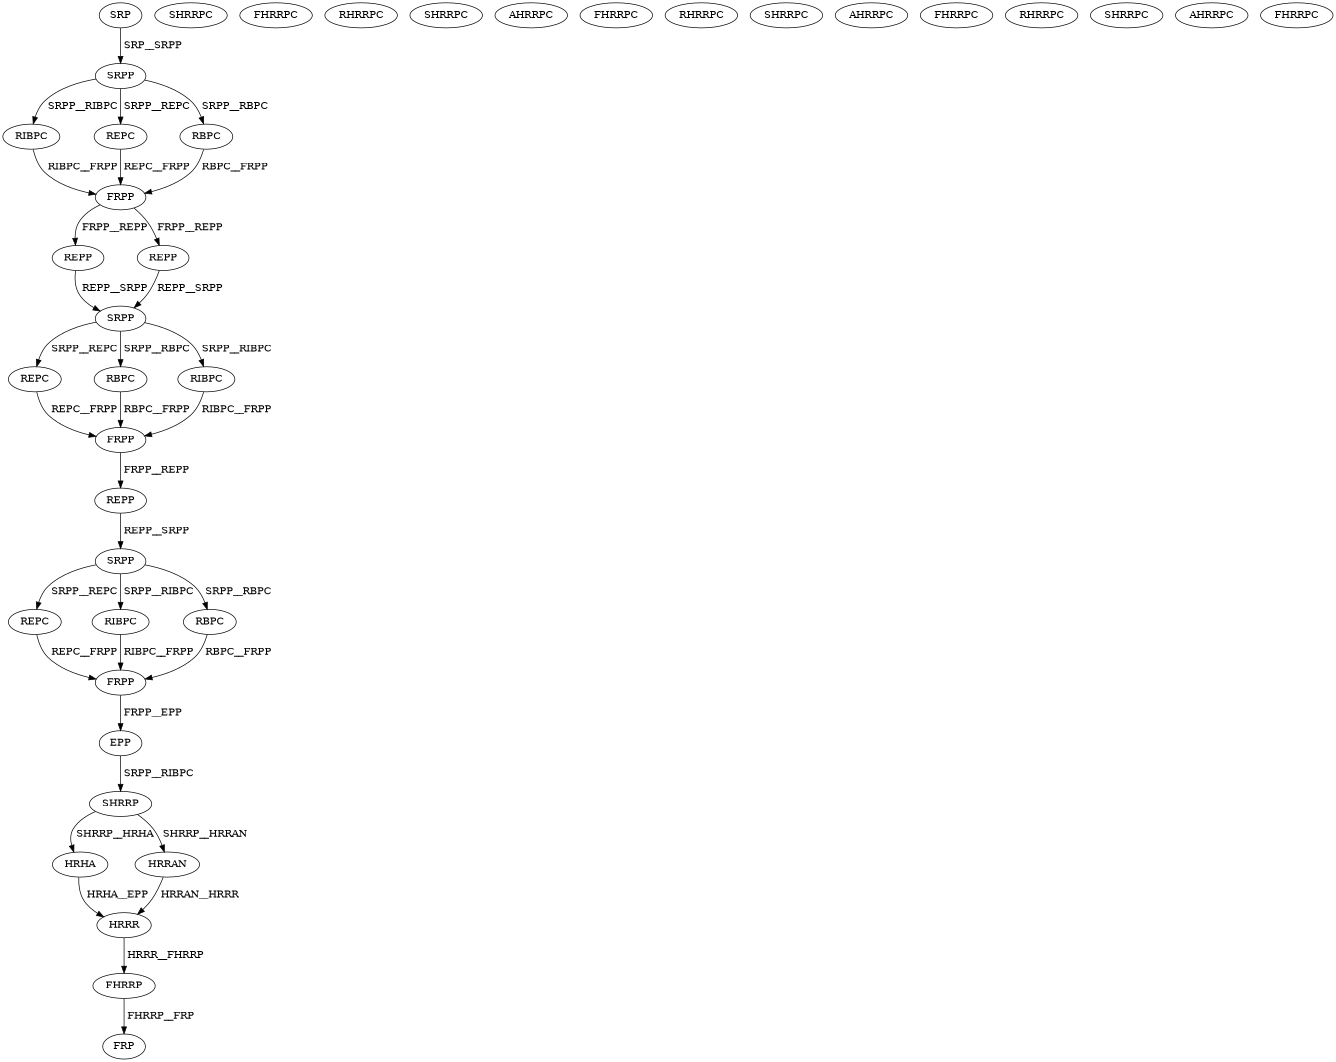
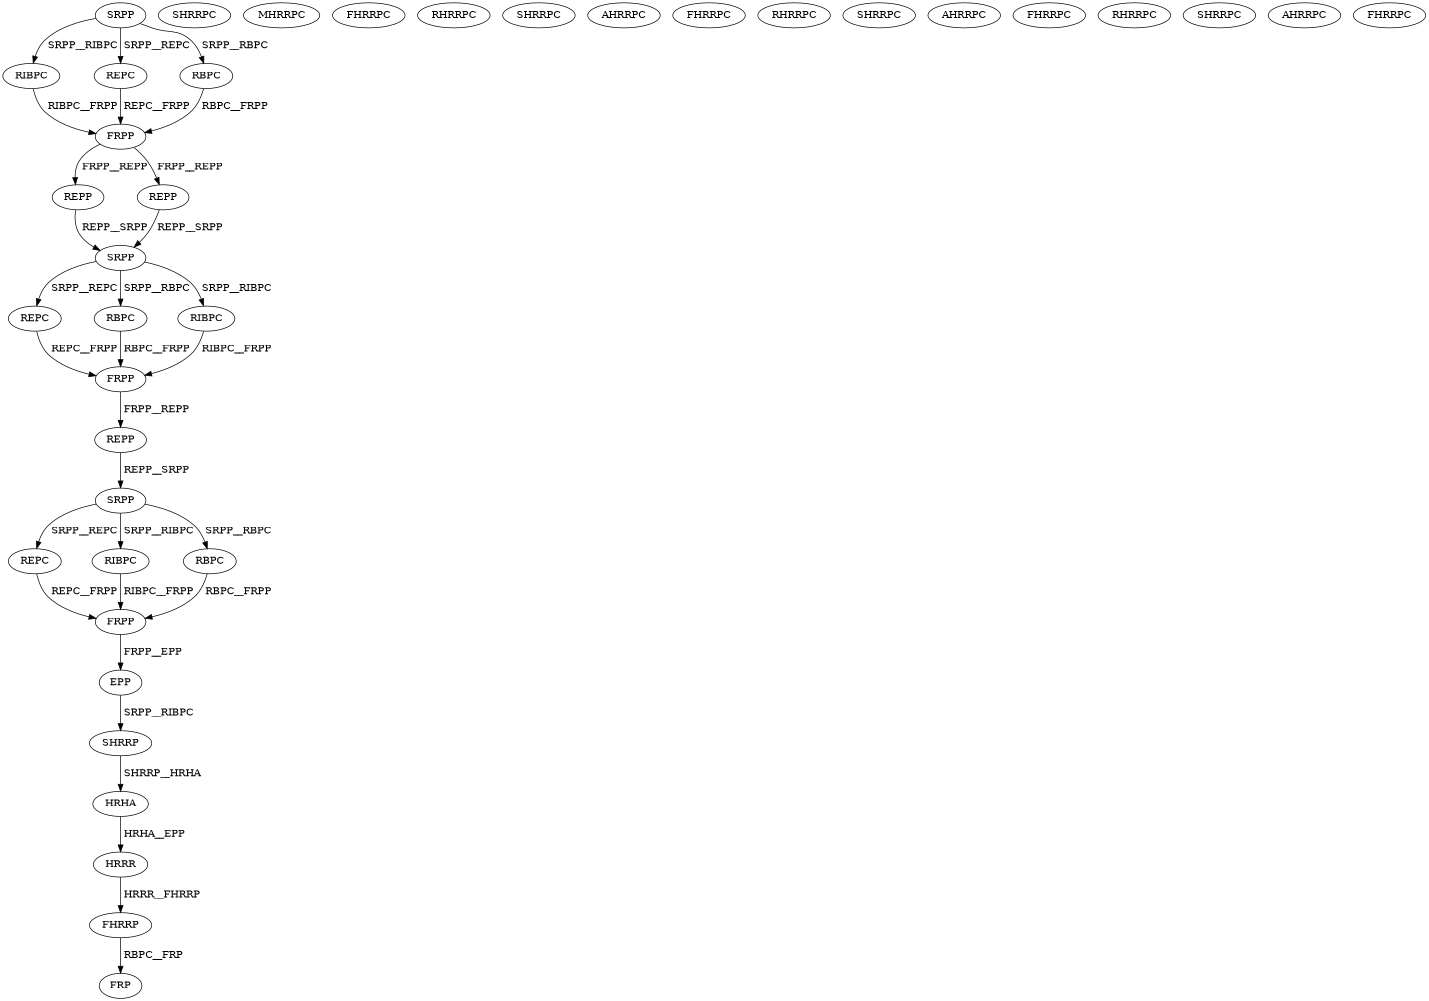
(121, 15) -> none
none -> (282, 15)
(167, 865) -> none
(159, 1016) -> (152, 956)
